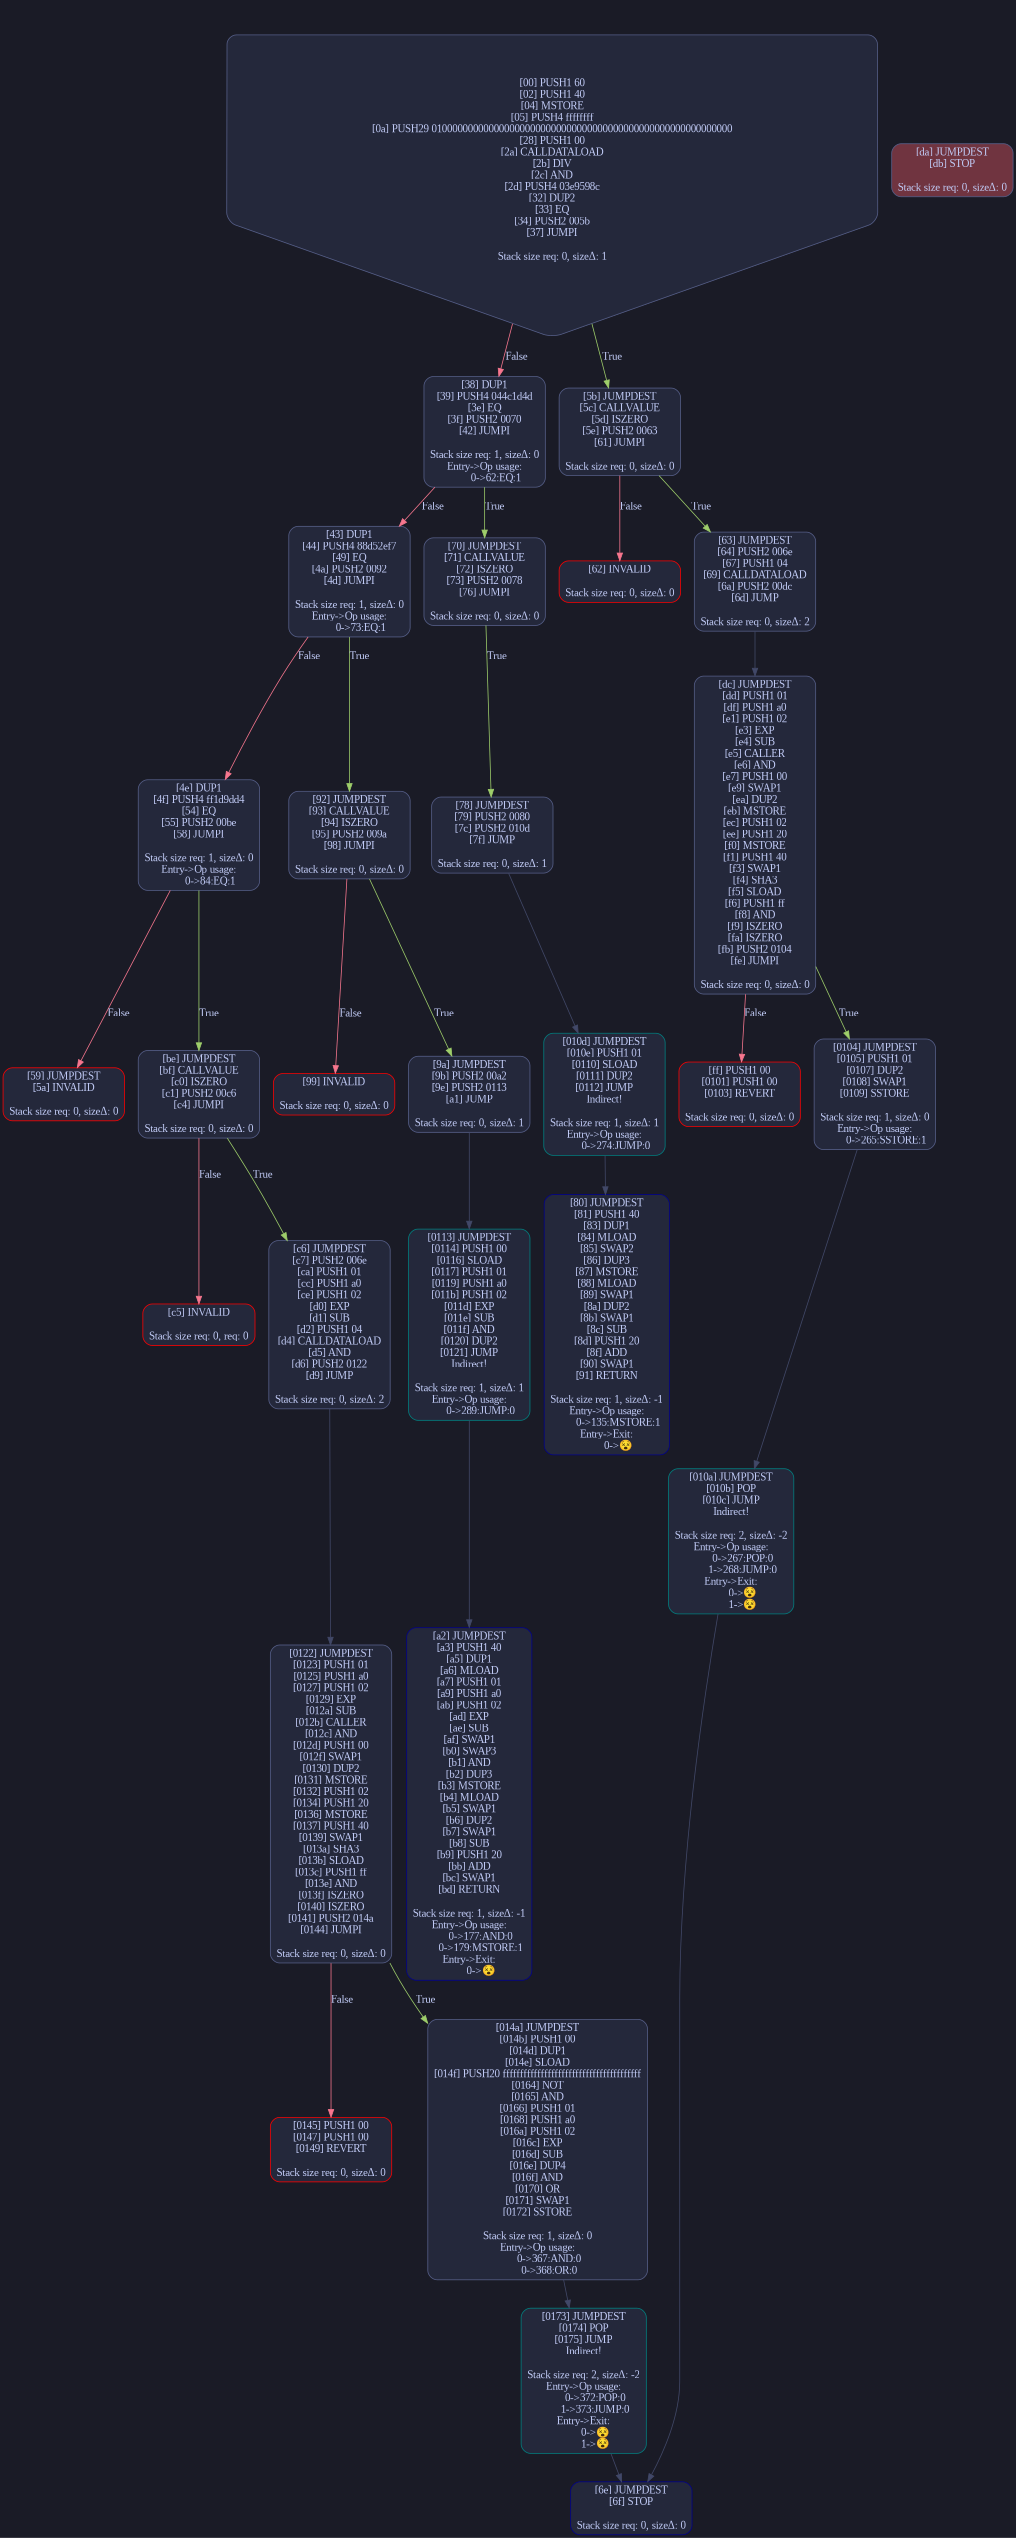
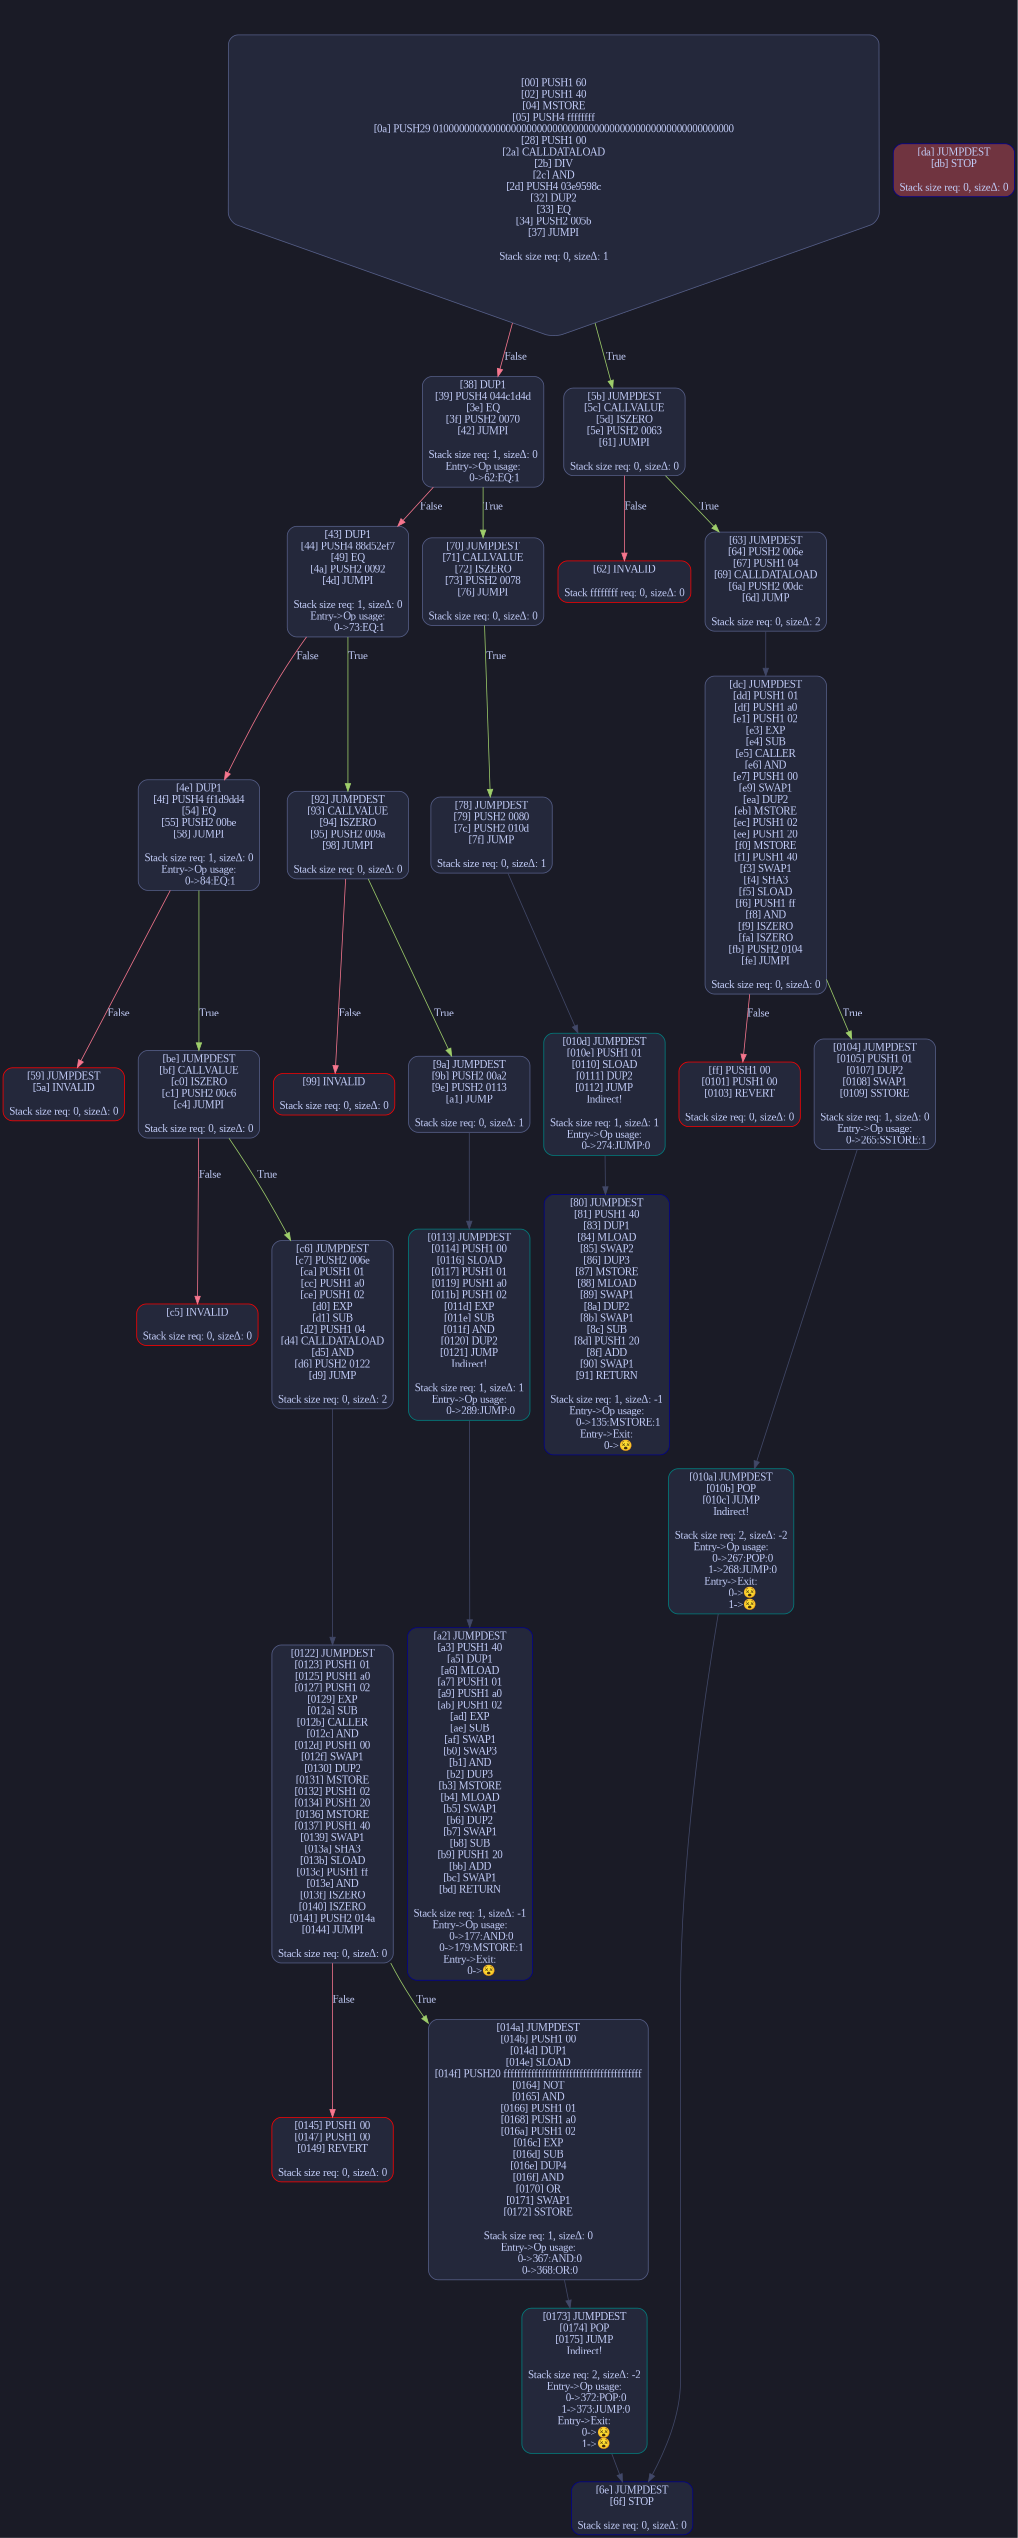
(952, 170) -> (954, 170)
(620, 582) -> (624, 582)
(199, 1325) -> (197, 1325)
